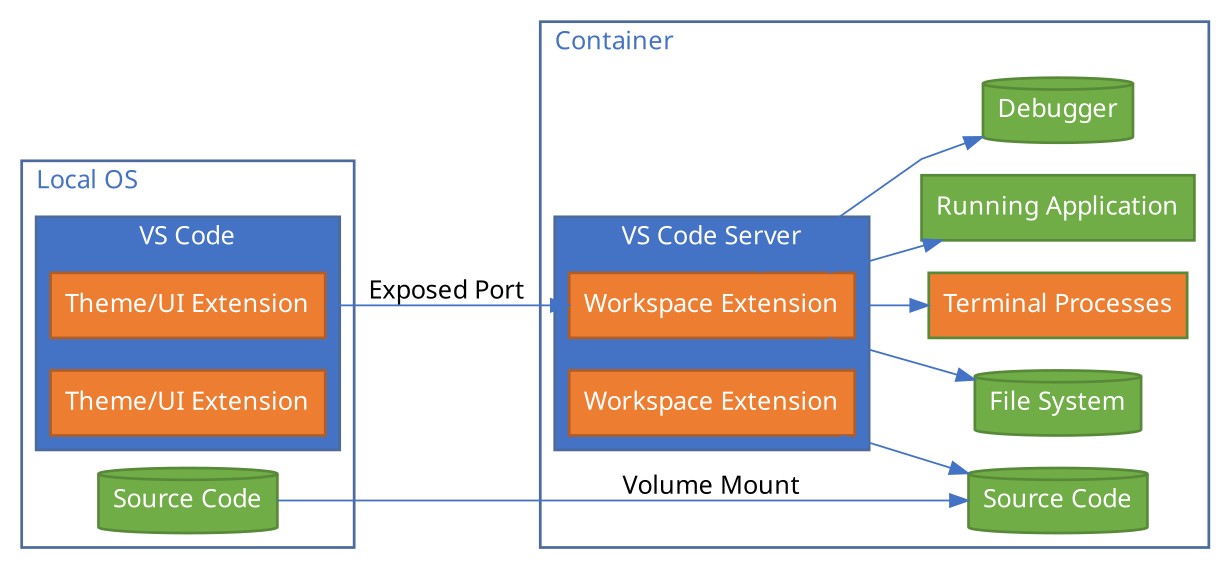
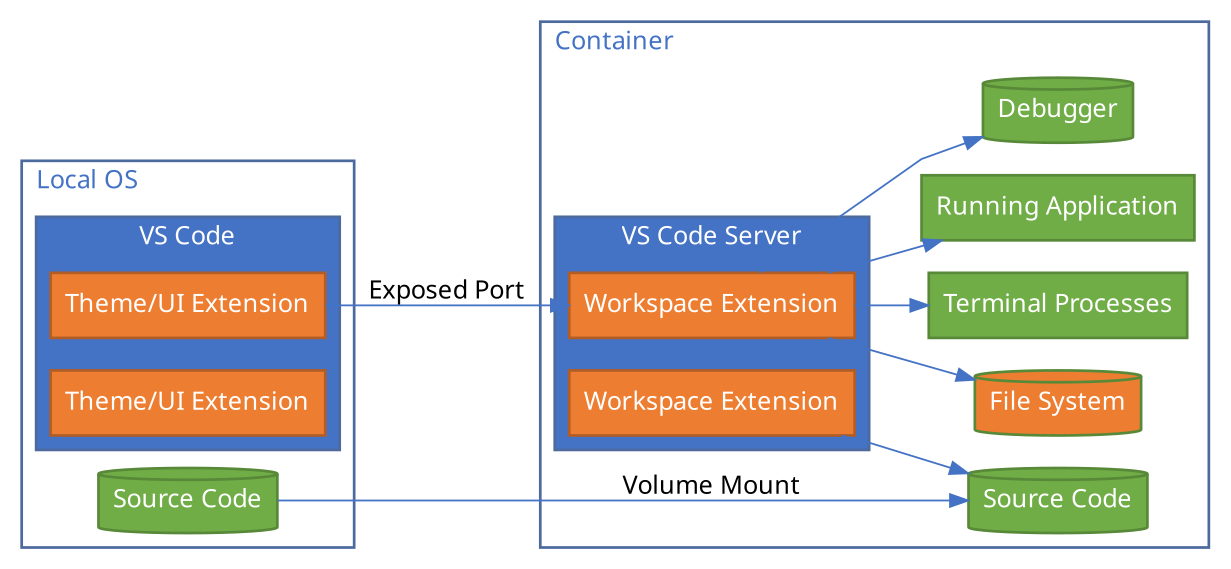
(1058, 305) -> (1058, 305)
(1058, 403) -> (1058, 403)
